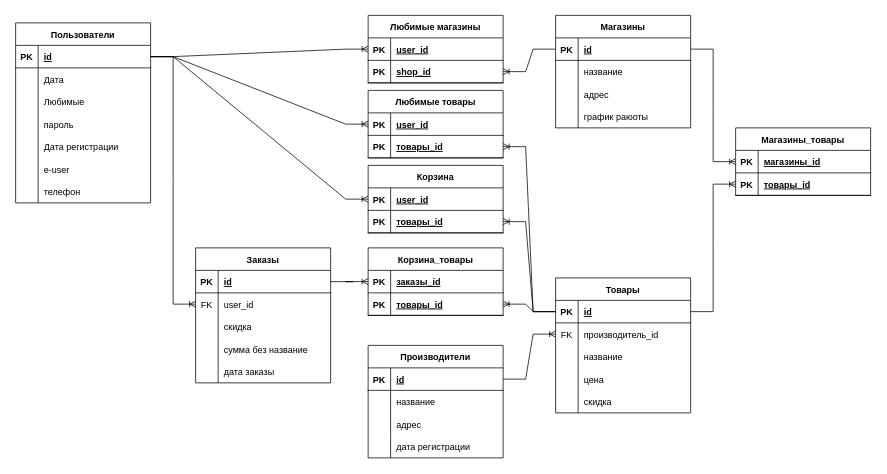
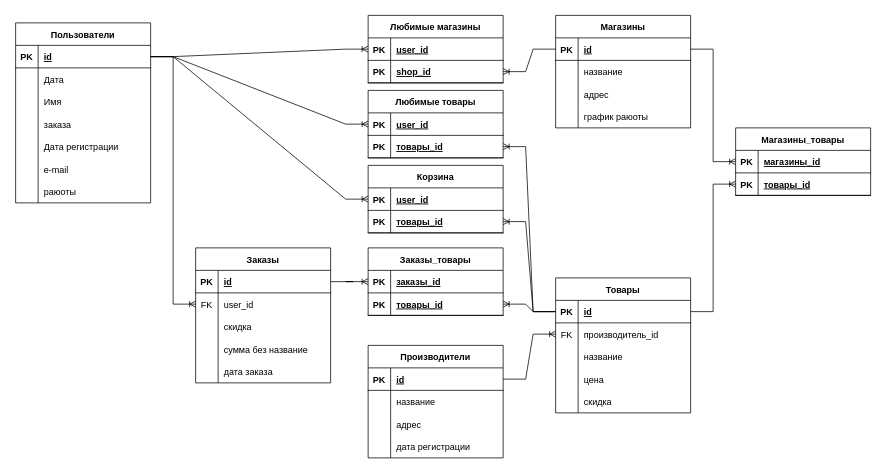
(61, 102) -> (51, 102)
(59, 125) -> (59, 125)
(59, 170) -> (56, 170)
(61, 192) -> (59, 192)
(435, 260) -> (435, 260)
(250, 372) -> (250, 372)
